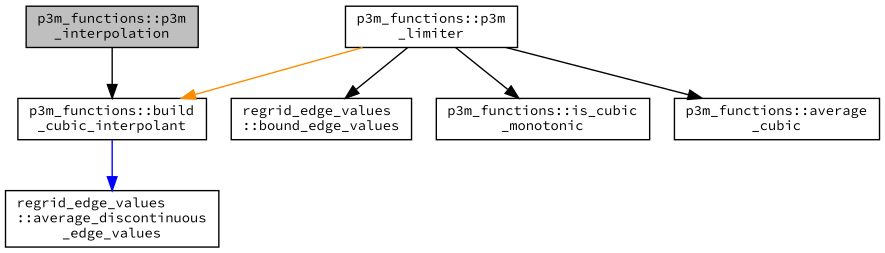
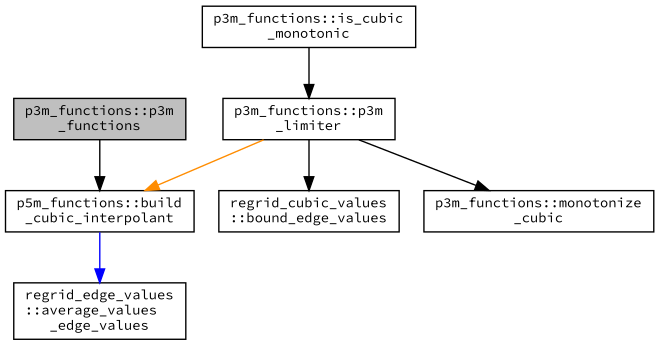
(112, 27) -> (100, 119)
(482, 68) -> (309, 66)
(112, 119) -> (100, 211)
(321, 119) -> (309, 211)
(777, 119) -> (539, 211)
(112, 219) -> (100, 311)
